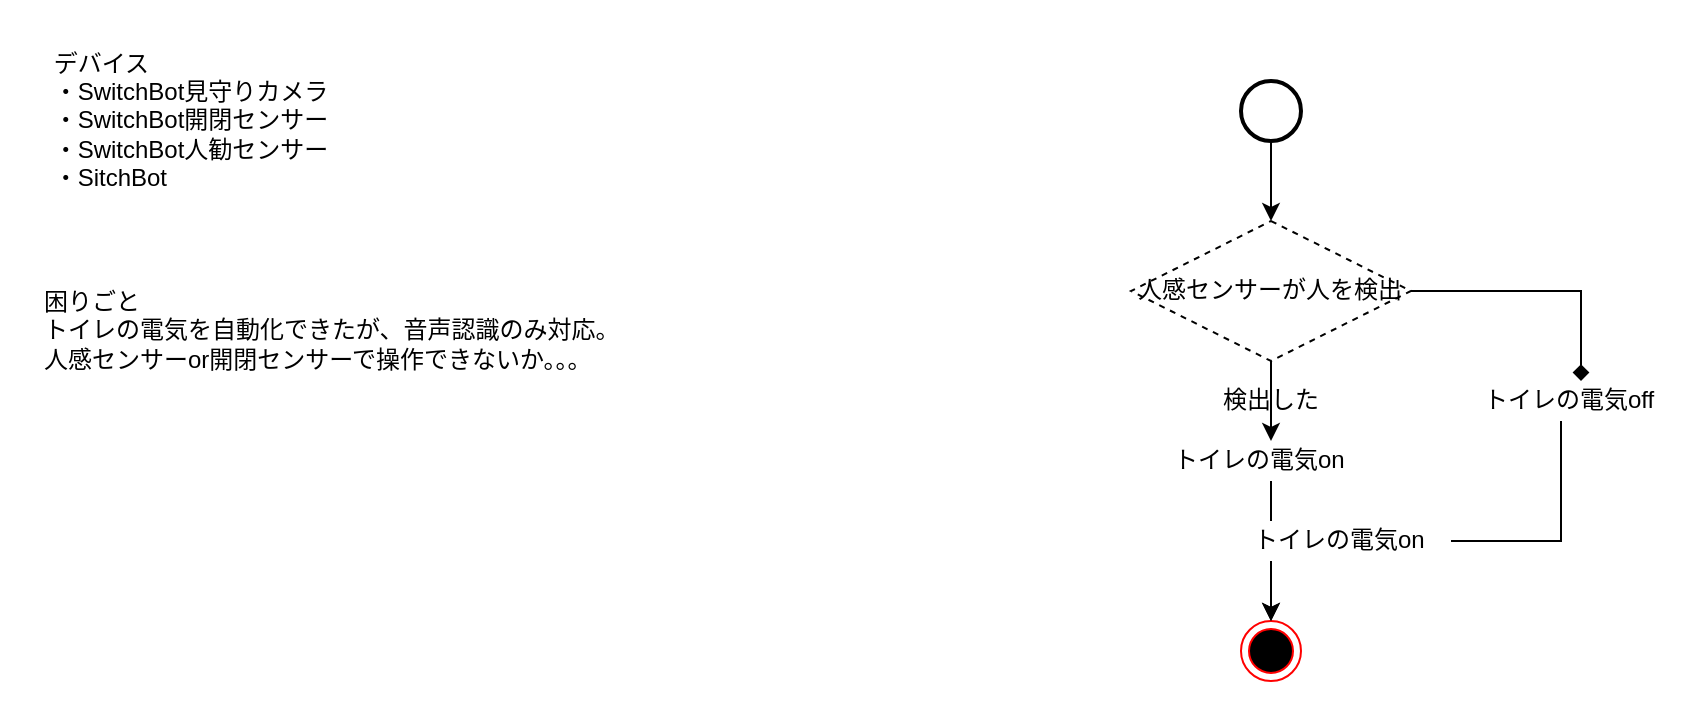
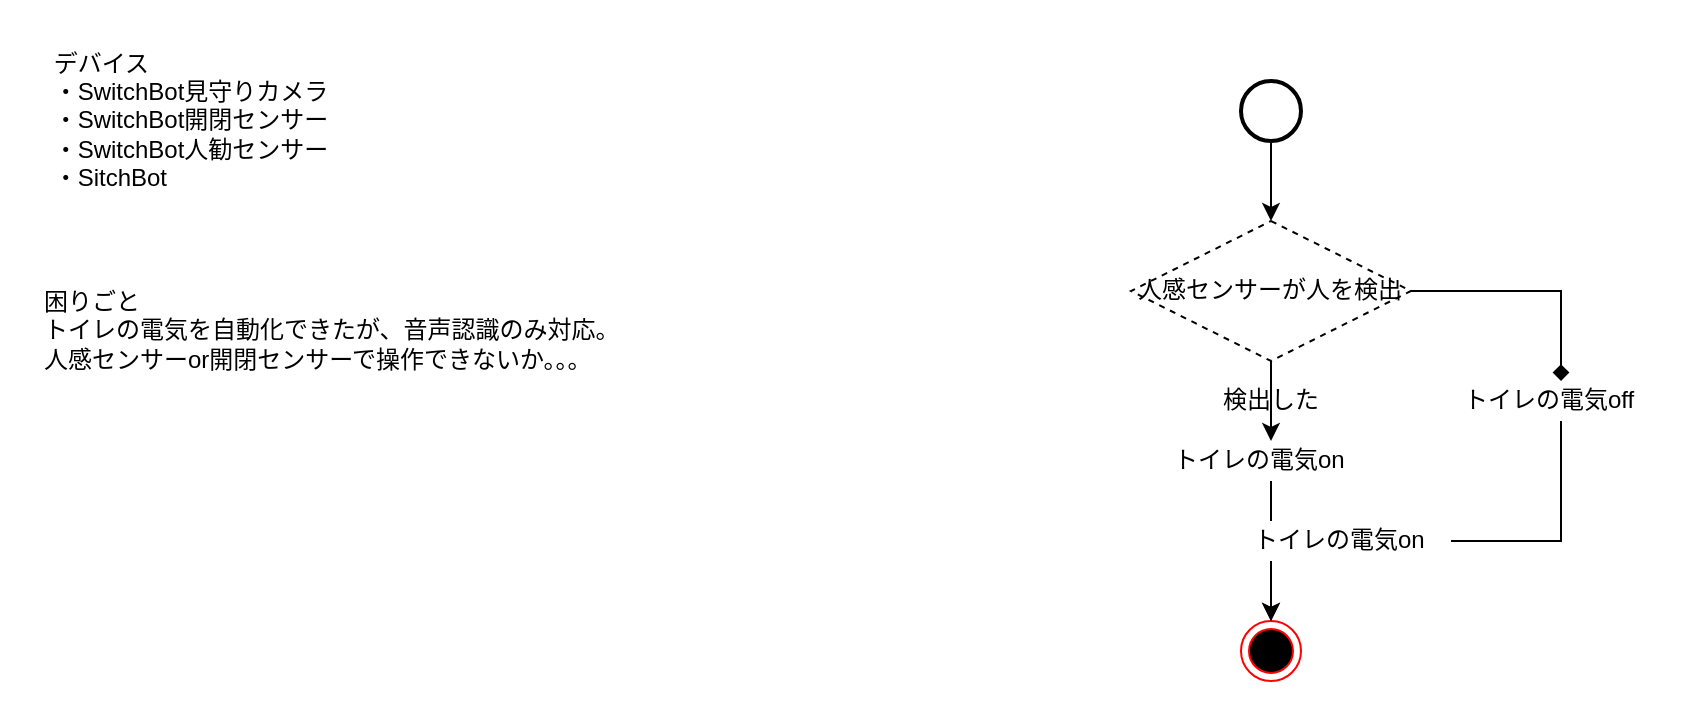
(1581, 401) -> (1561, 401)
